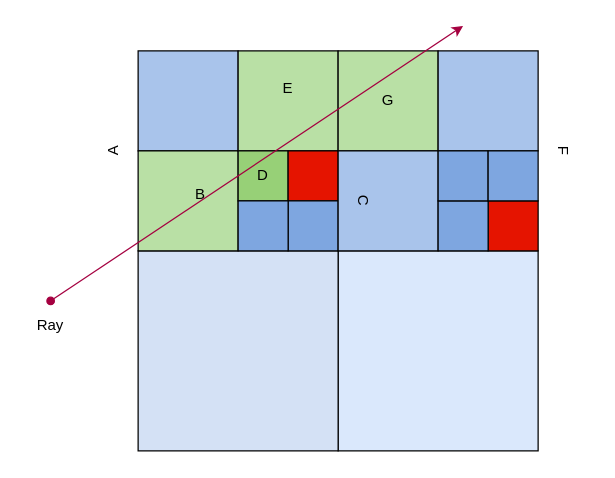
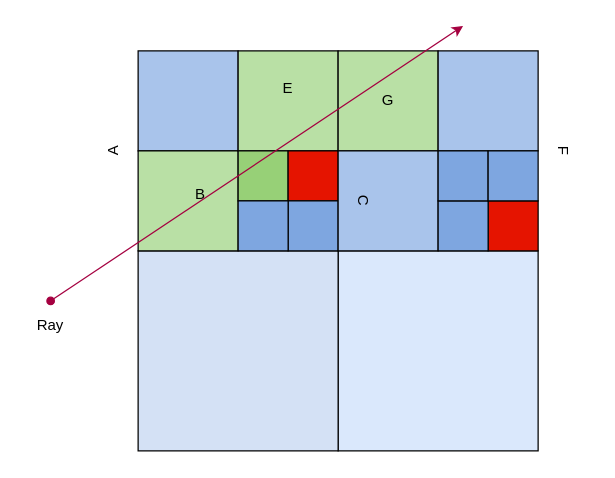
(263, 176) -> none
